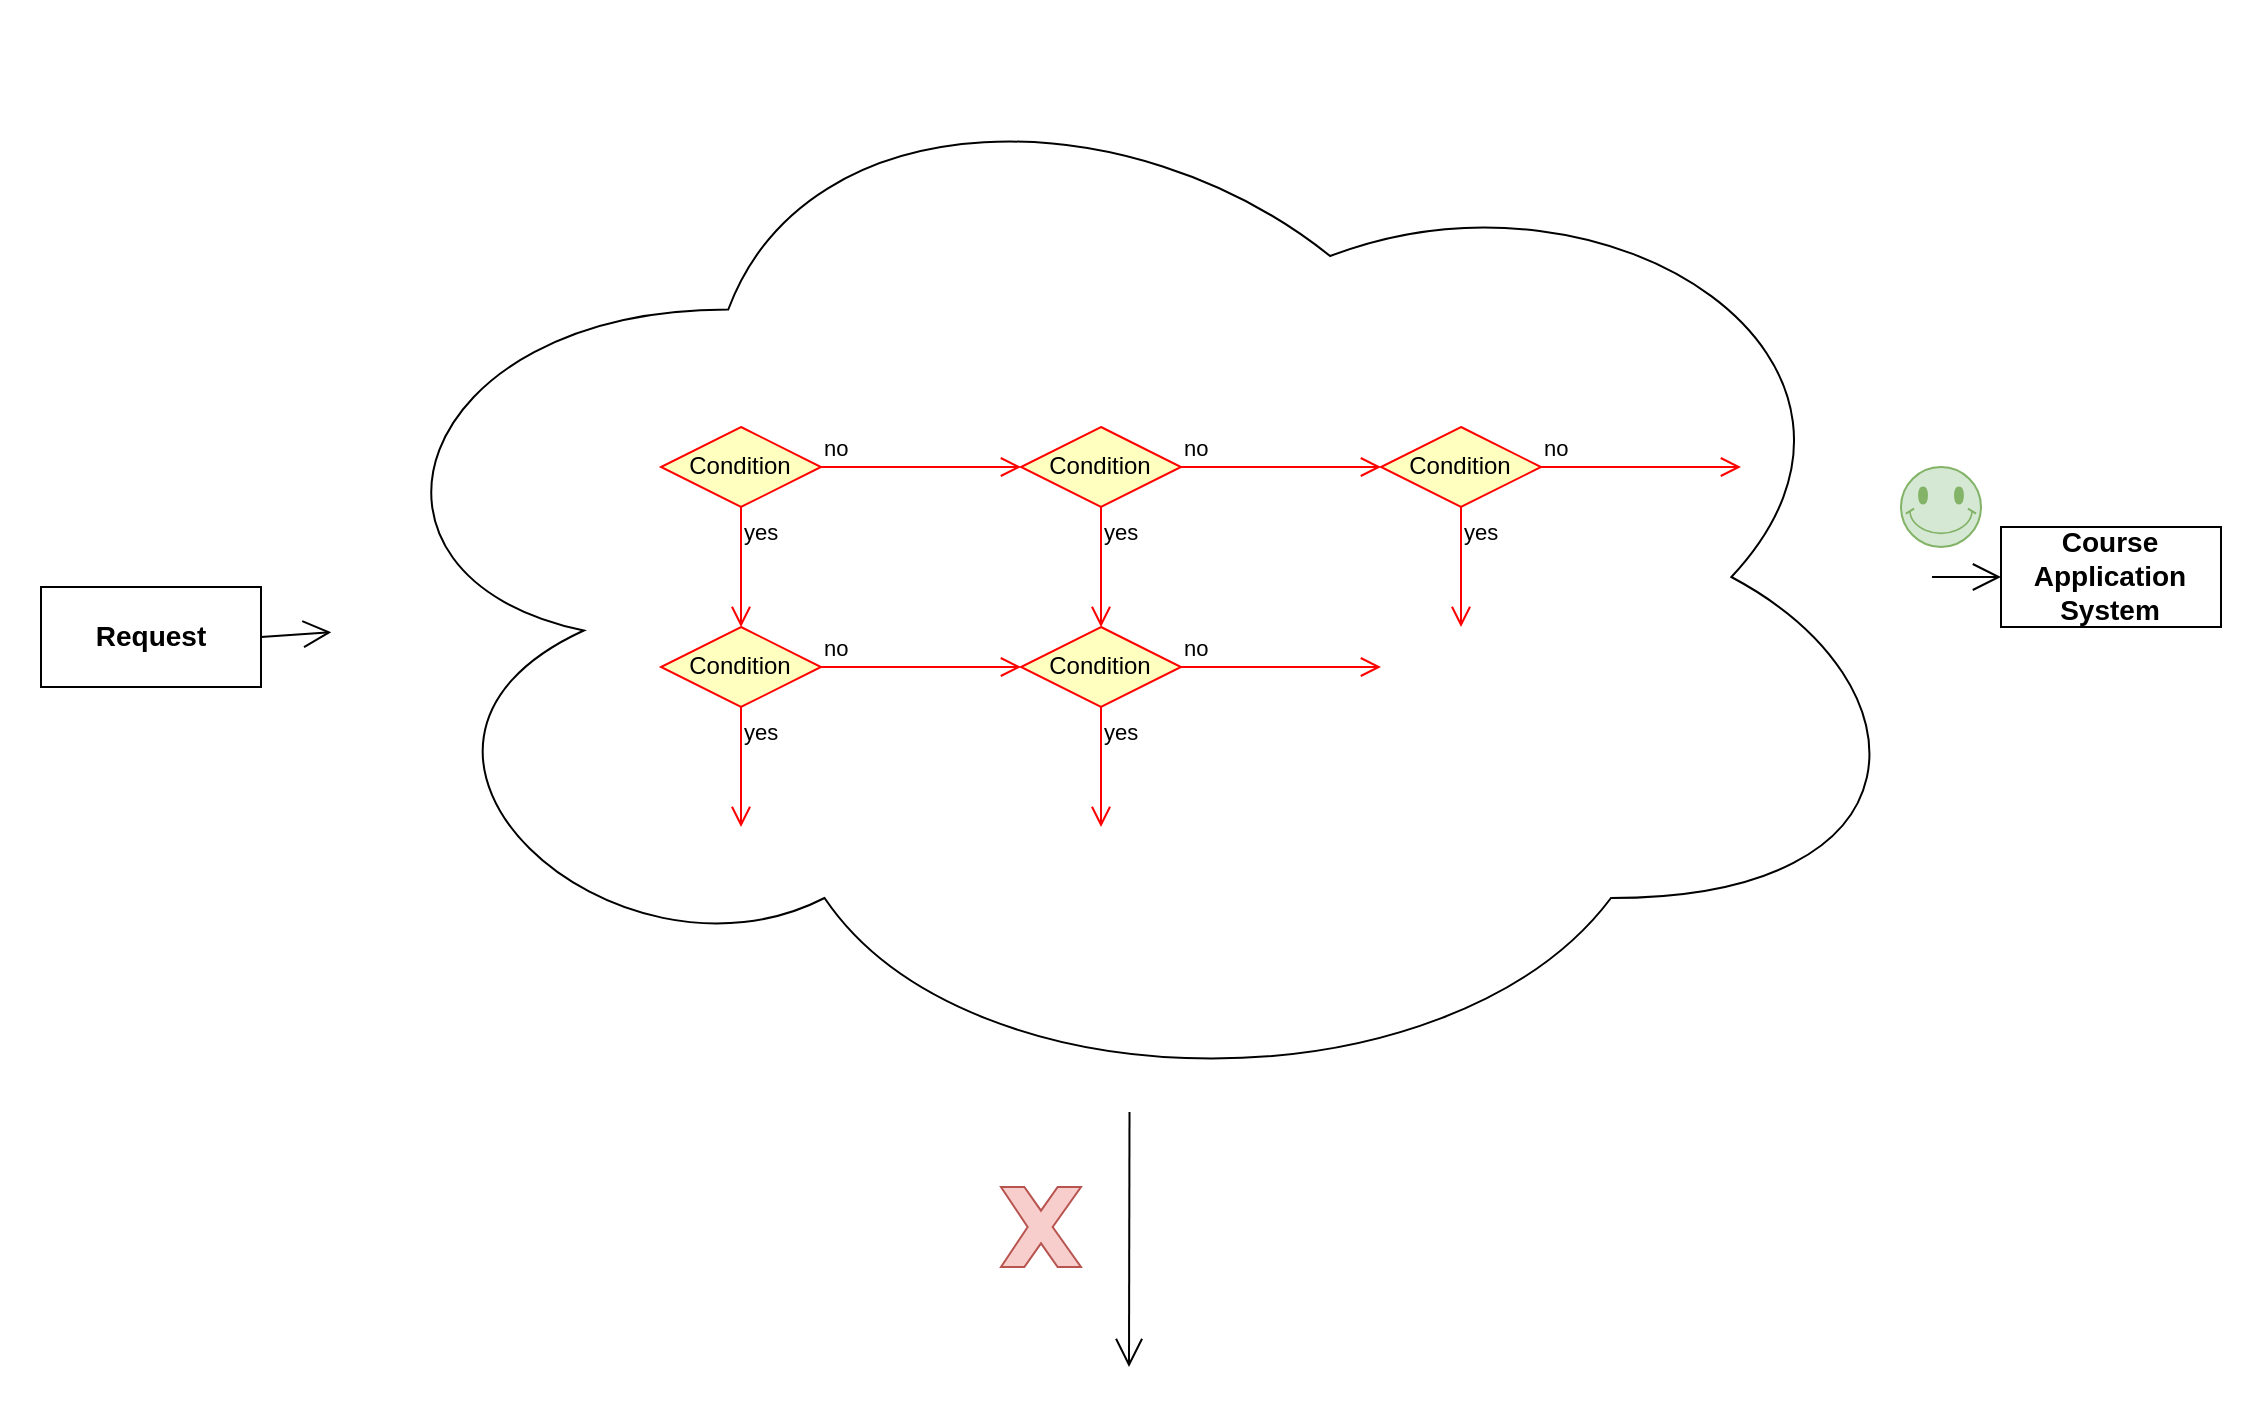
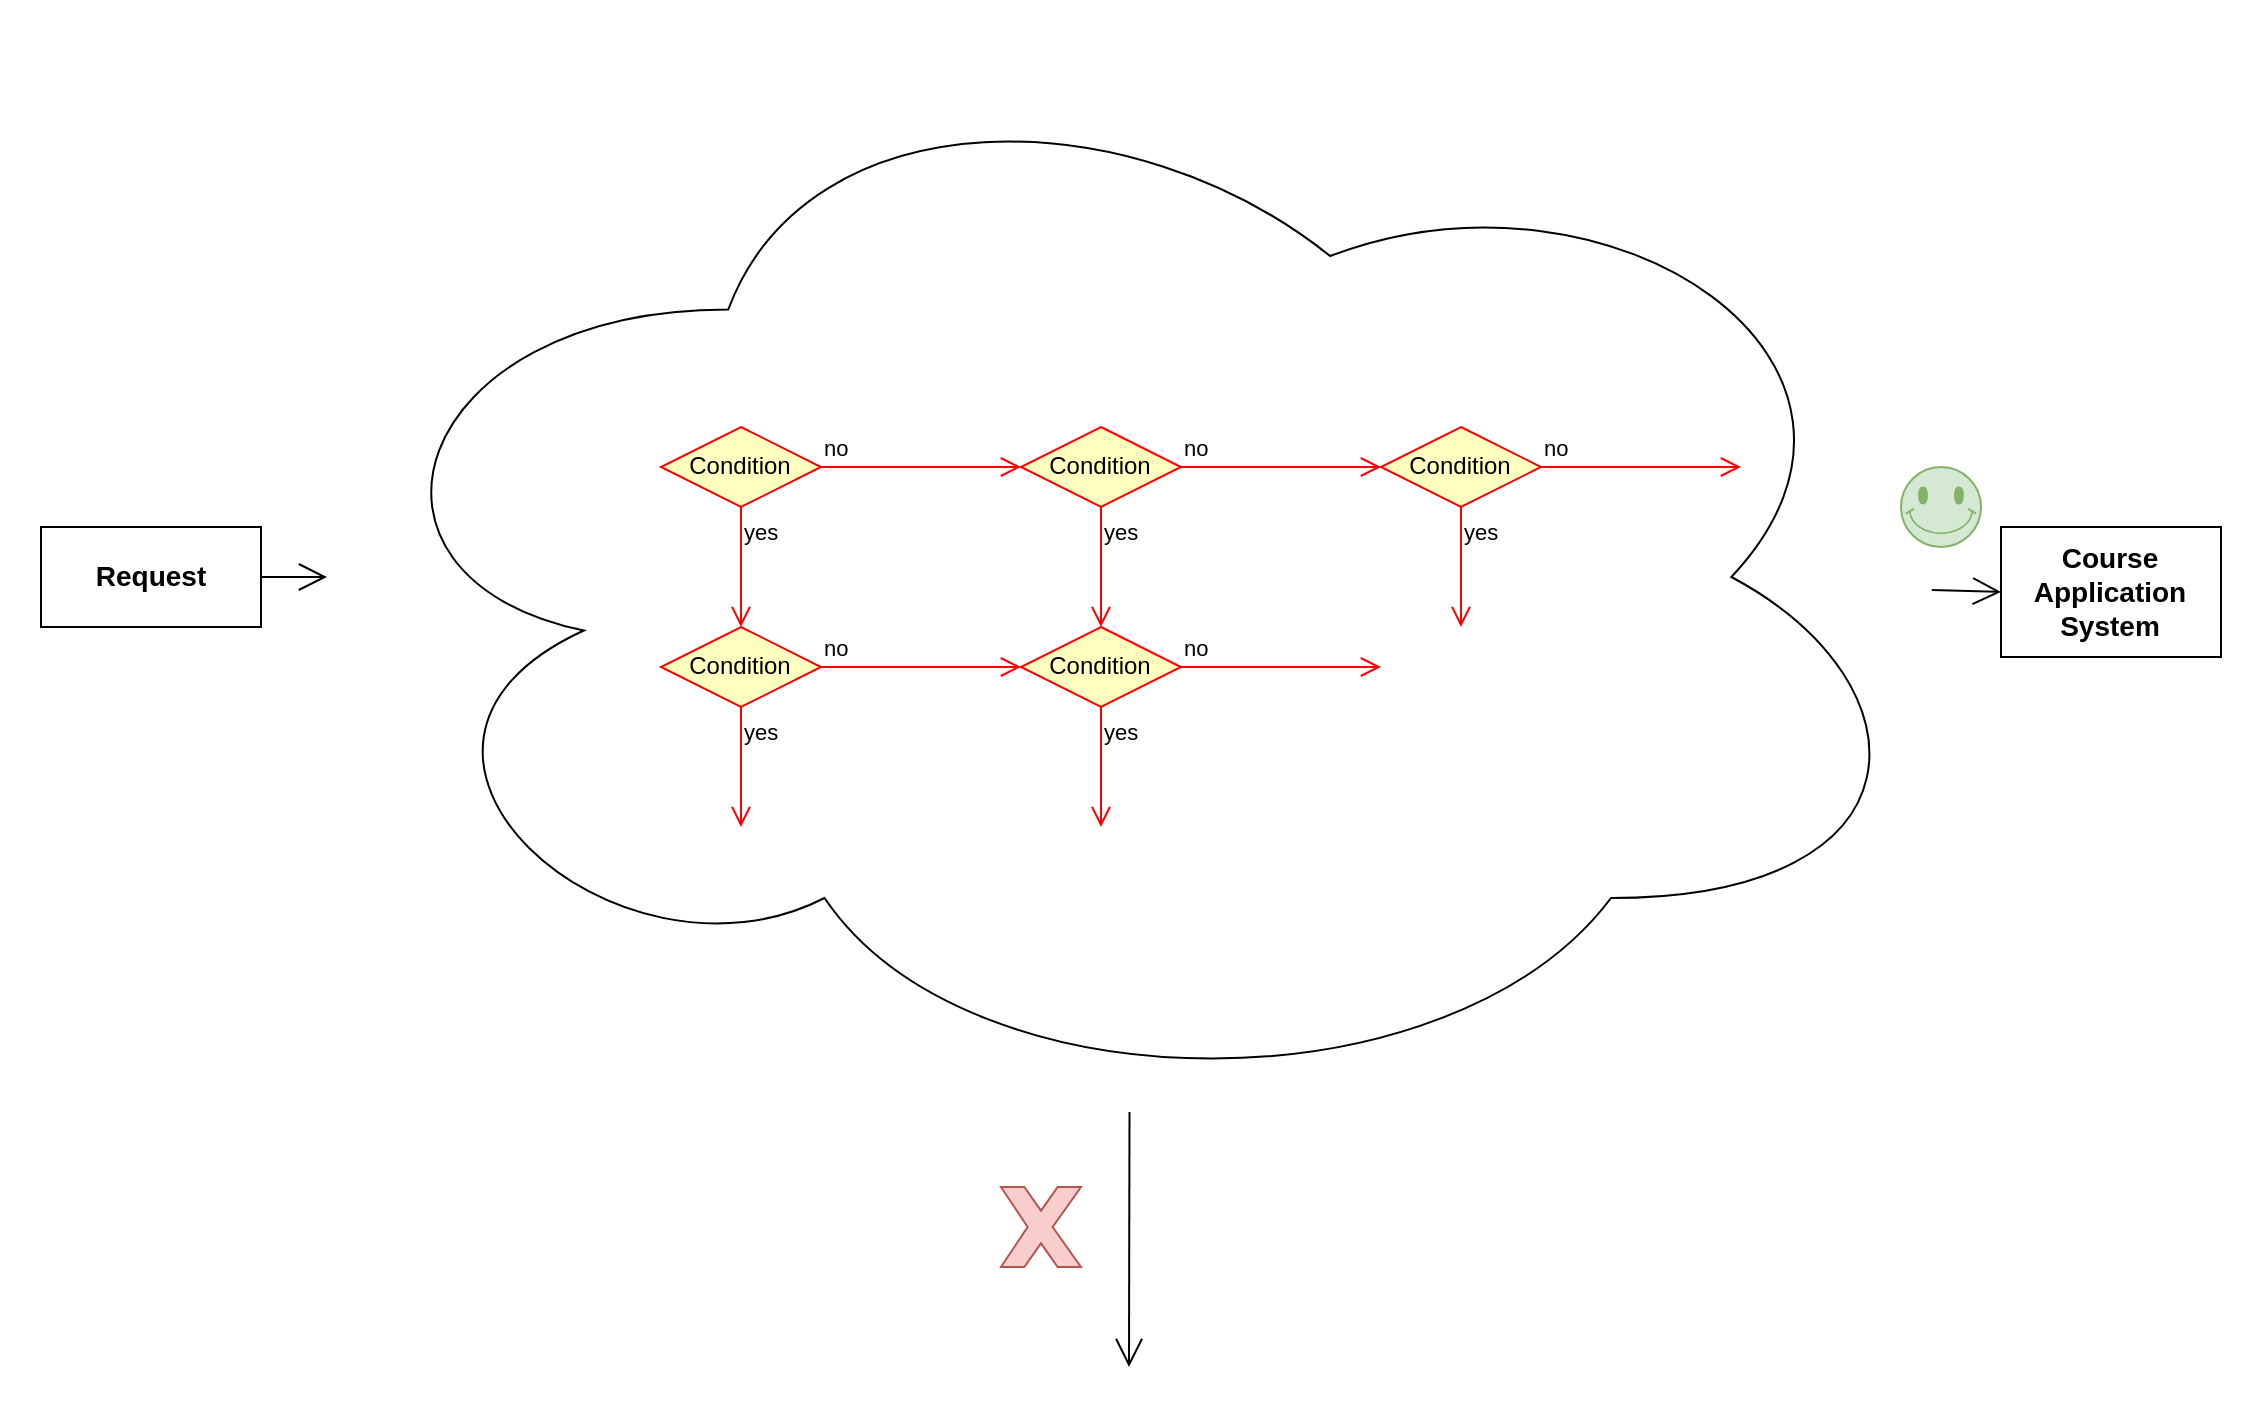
(2111, 577) -> (2111, 592)
(151, 637) -> (151, 577)
